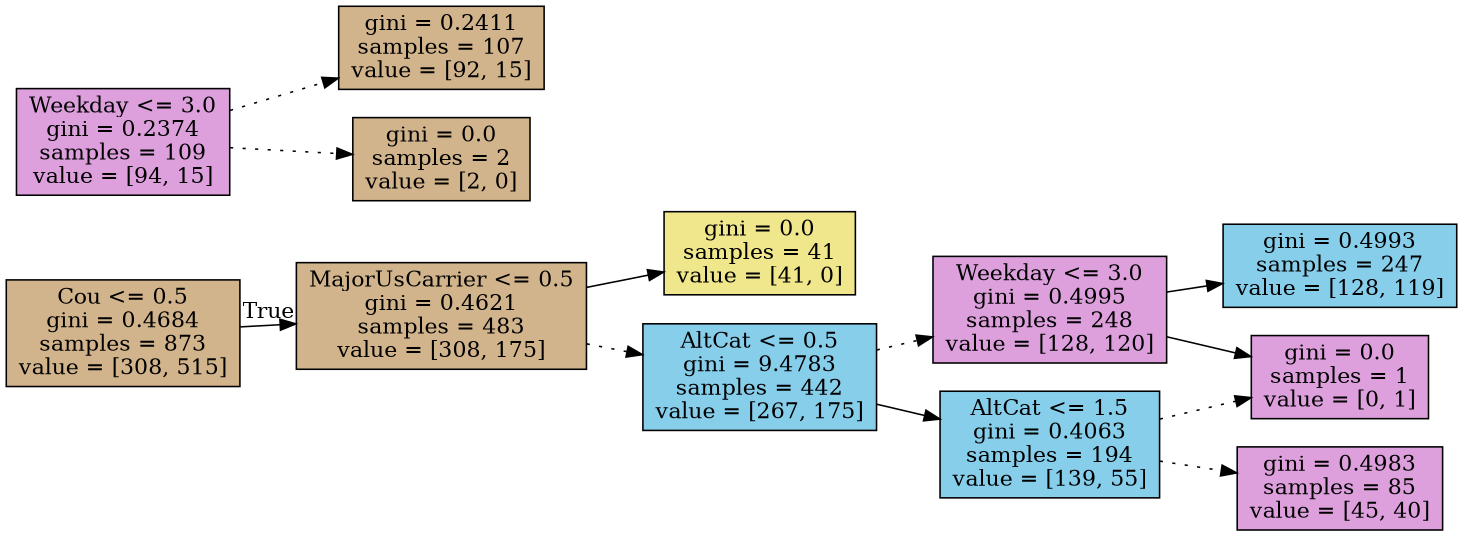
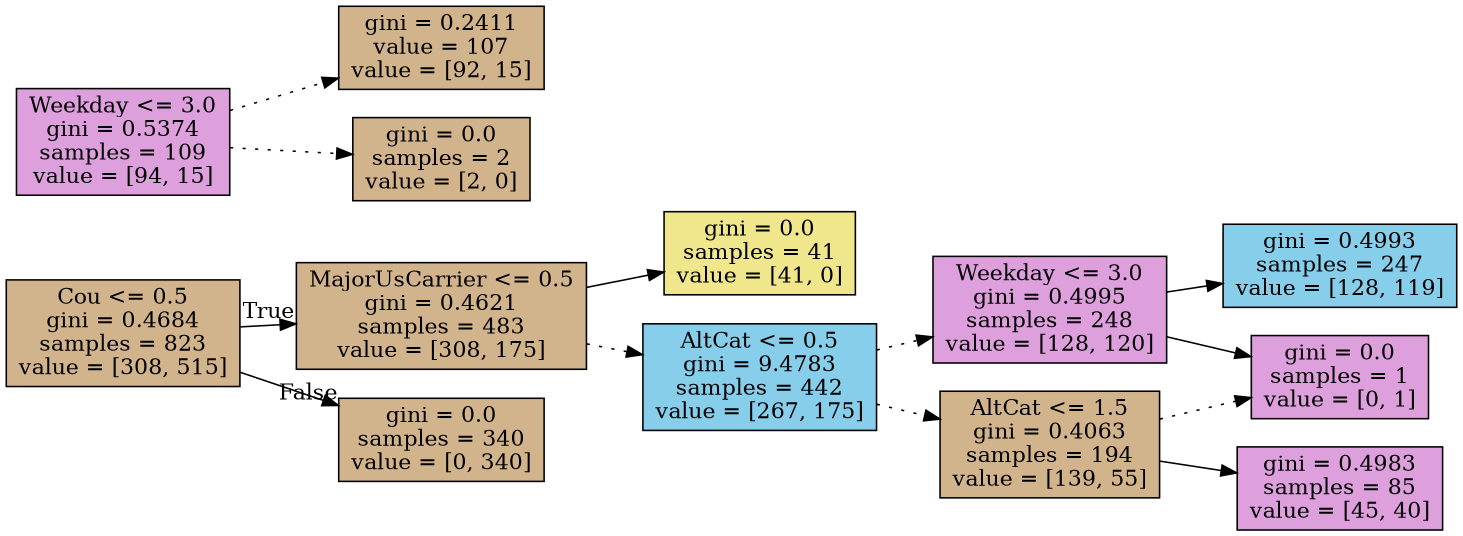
(441, 48) -> (441, 48)
(123, 142) -> (123, 142)
(123, 333) -> (123, 333)
(901, 410) -> (901, 410)
none -> (441, 440)
(1050, 445) -> (1050, 445)
(1190, 466) -> (1190, 466)
